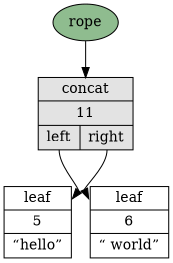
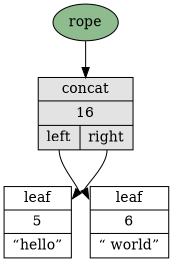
(86, 113) -> (86, 113)
